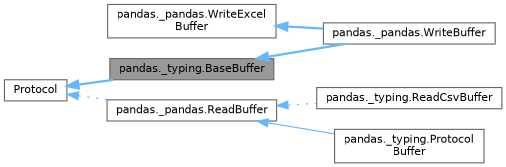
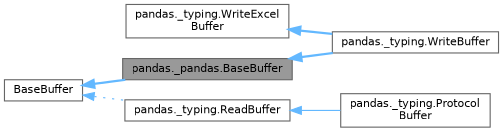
(192, 21) -> (207, 21)
(409, 33) -> (415, 42)
(192, 69) -> (207, 69)
(36, 90) -> (43, 90)
(409, 98) -> none
(192, 110) -> (207, 110)
